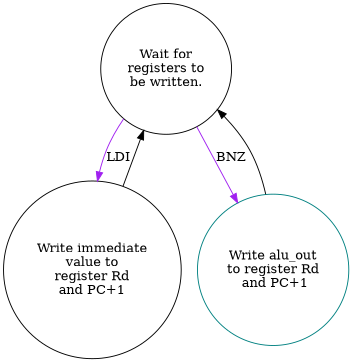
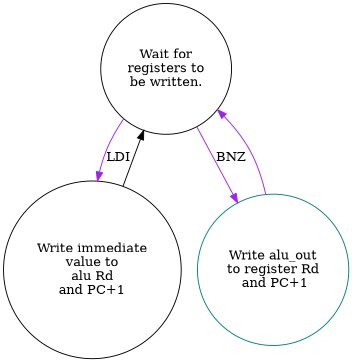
(251, 152) -> (251, 152)
(92, 270) -> (92, 270)
